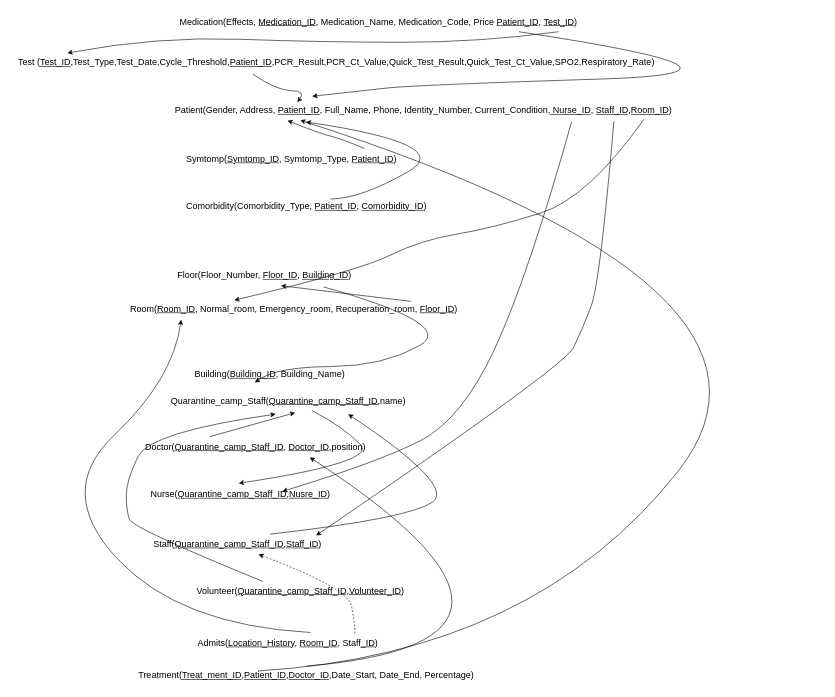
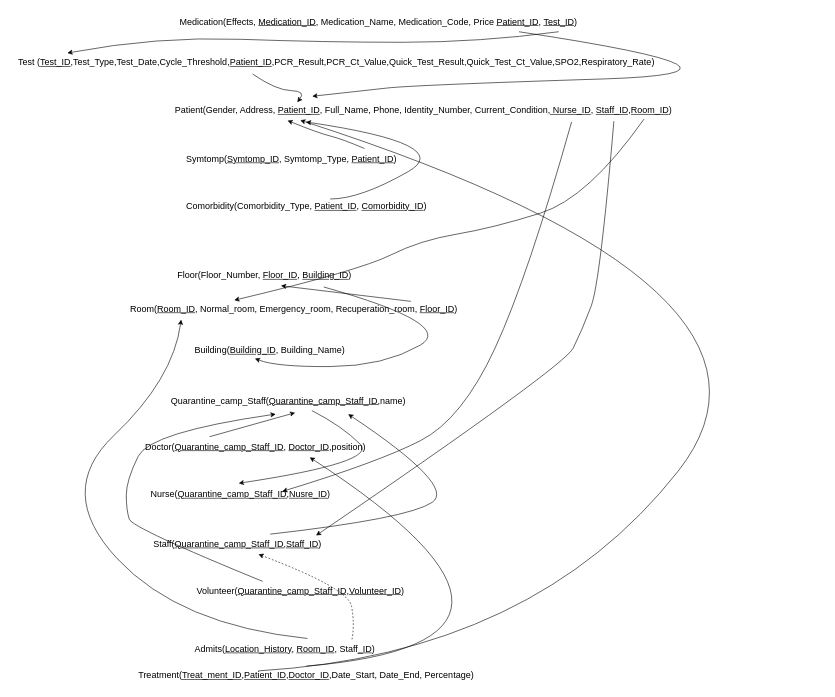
(270, 374) -> (270, 350)
(288, 643) -> (285, 649)
